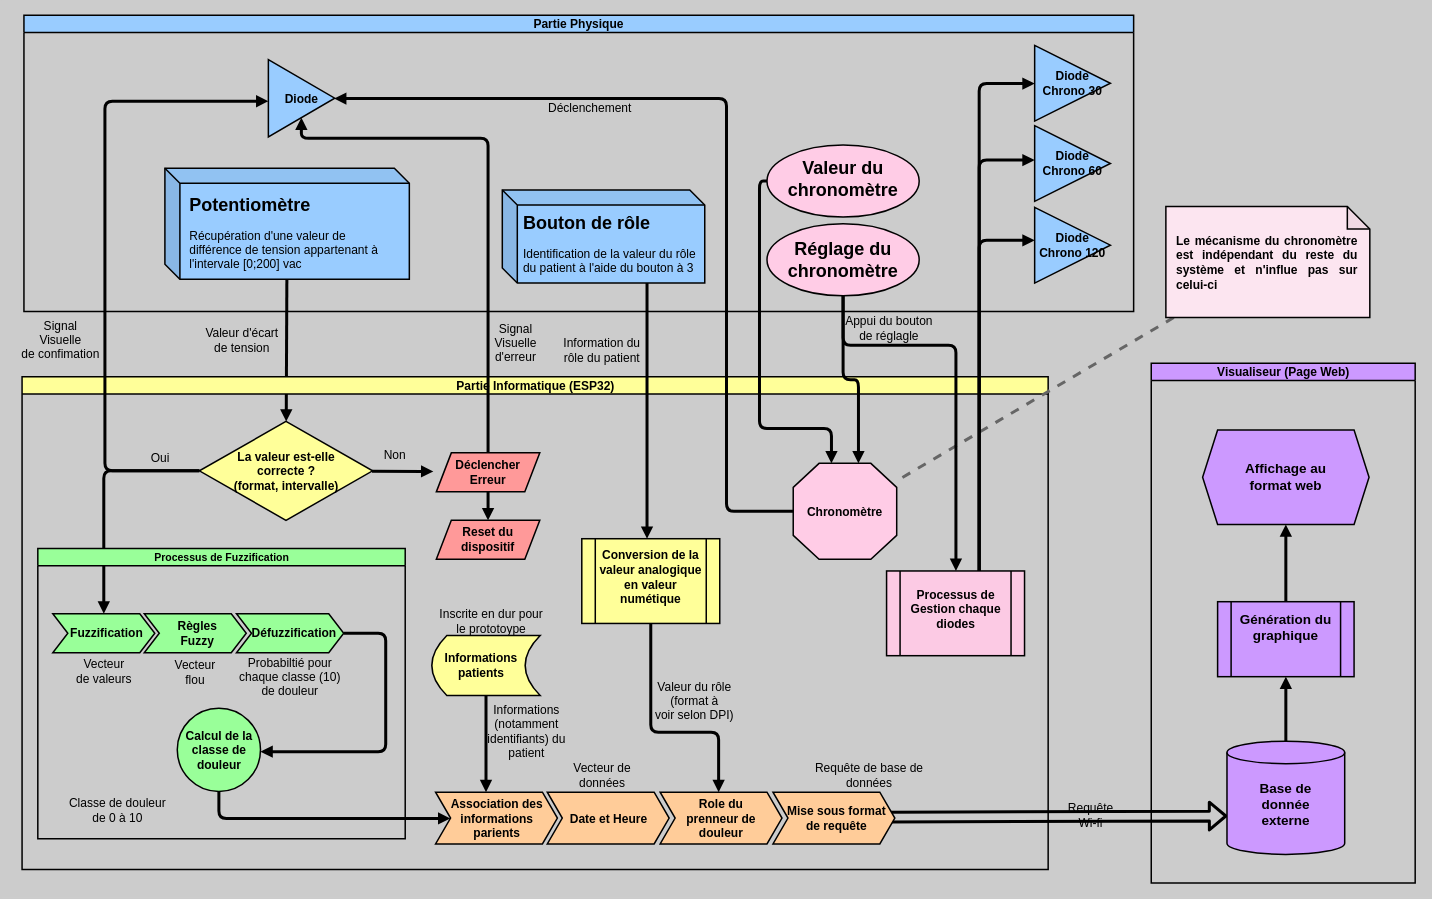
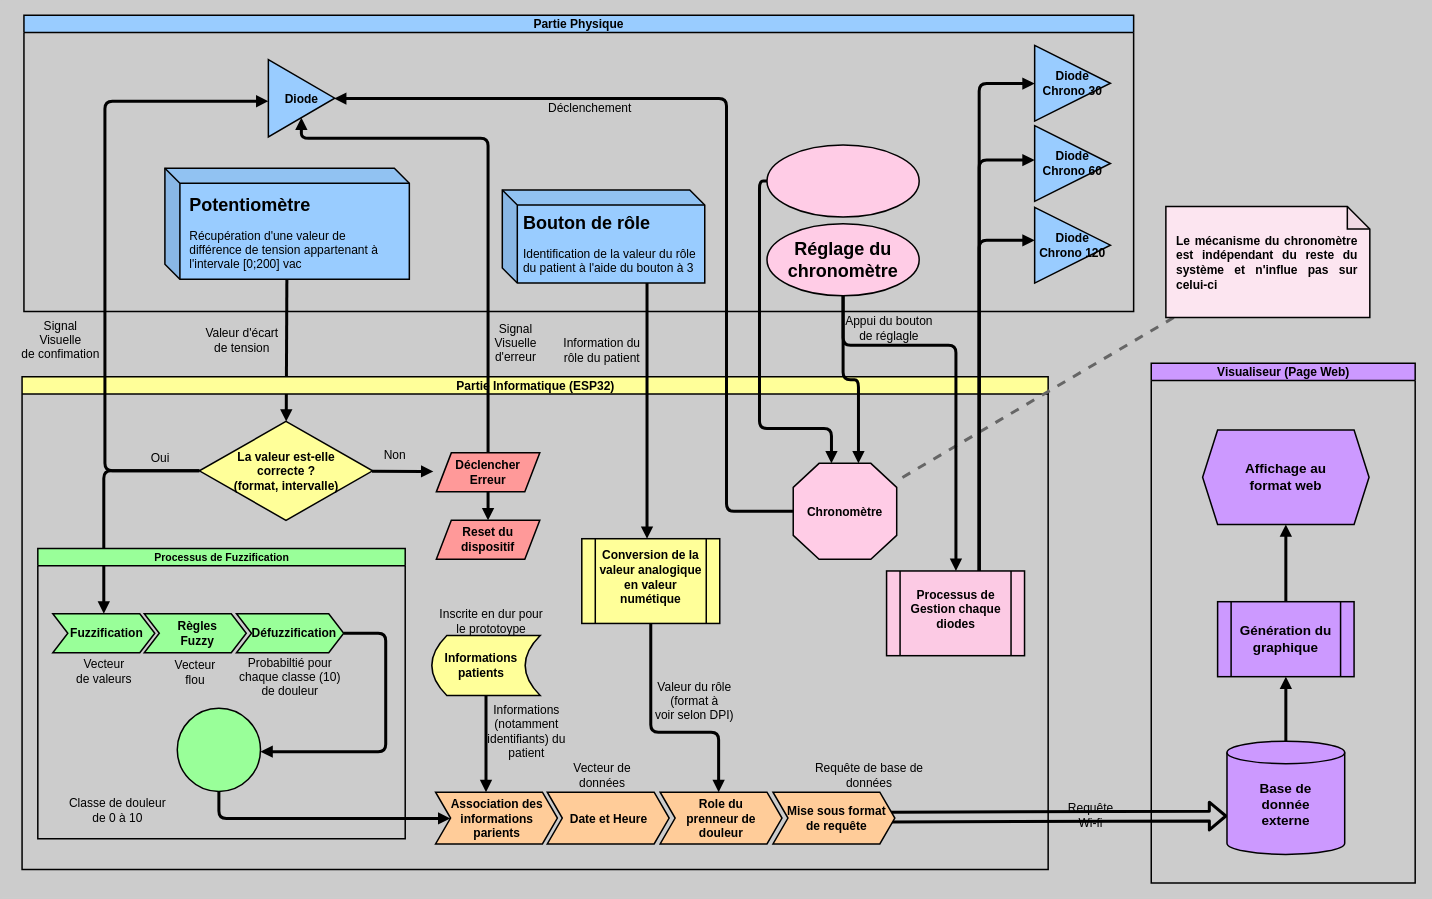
(843, 183) -> none
(1286, 628) -> (1286, 639)
(219, 750) -> none
